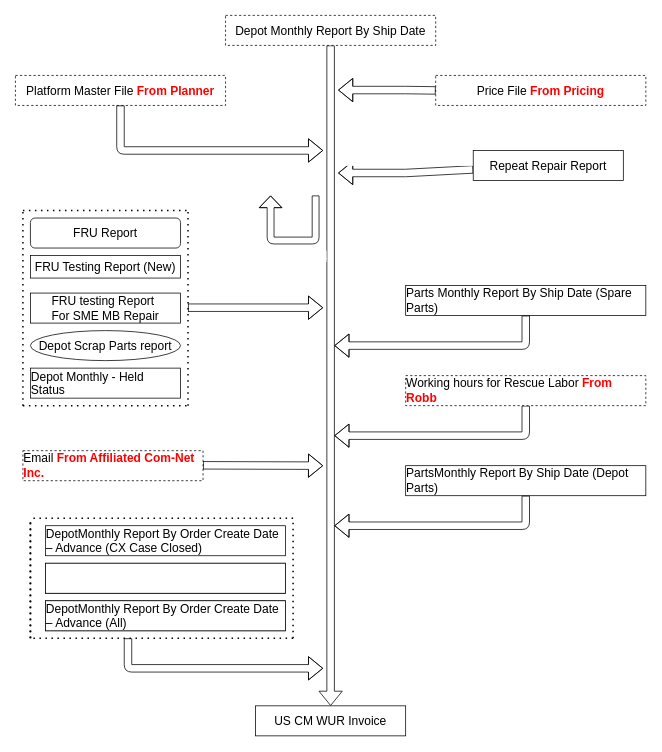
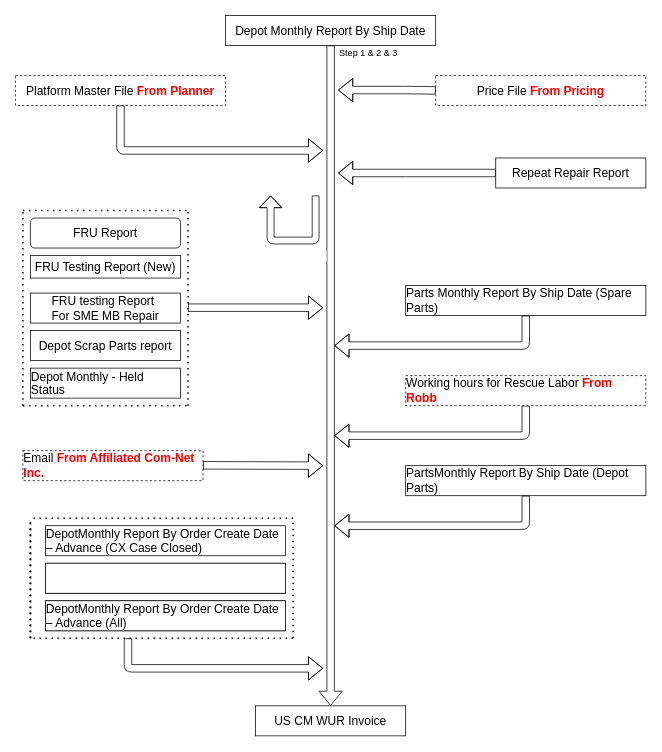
(330, 30) -> (330, 30)
none -> (368, 53)
(548, 165) -> (570, 173)
(105, 345) -> (105, 345)
